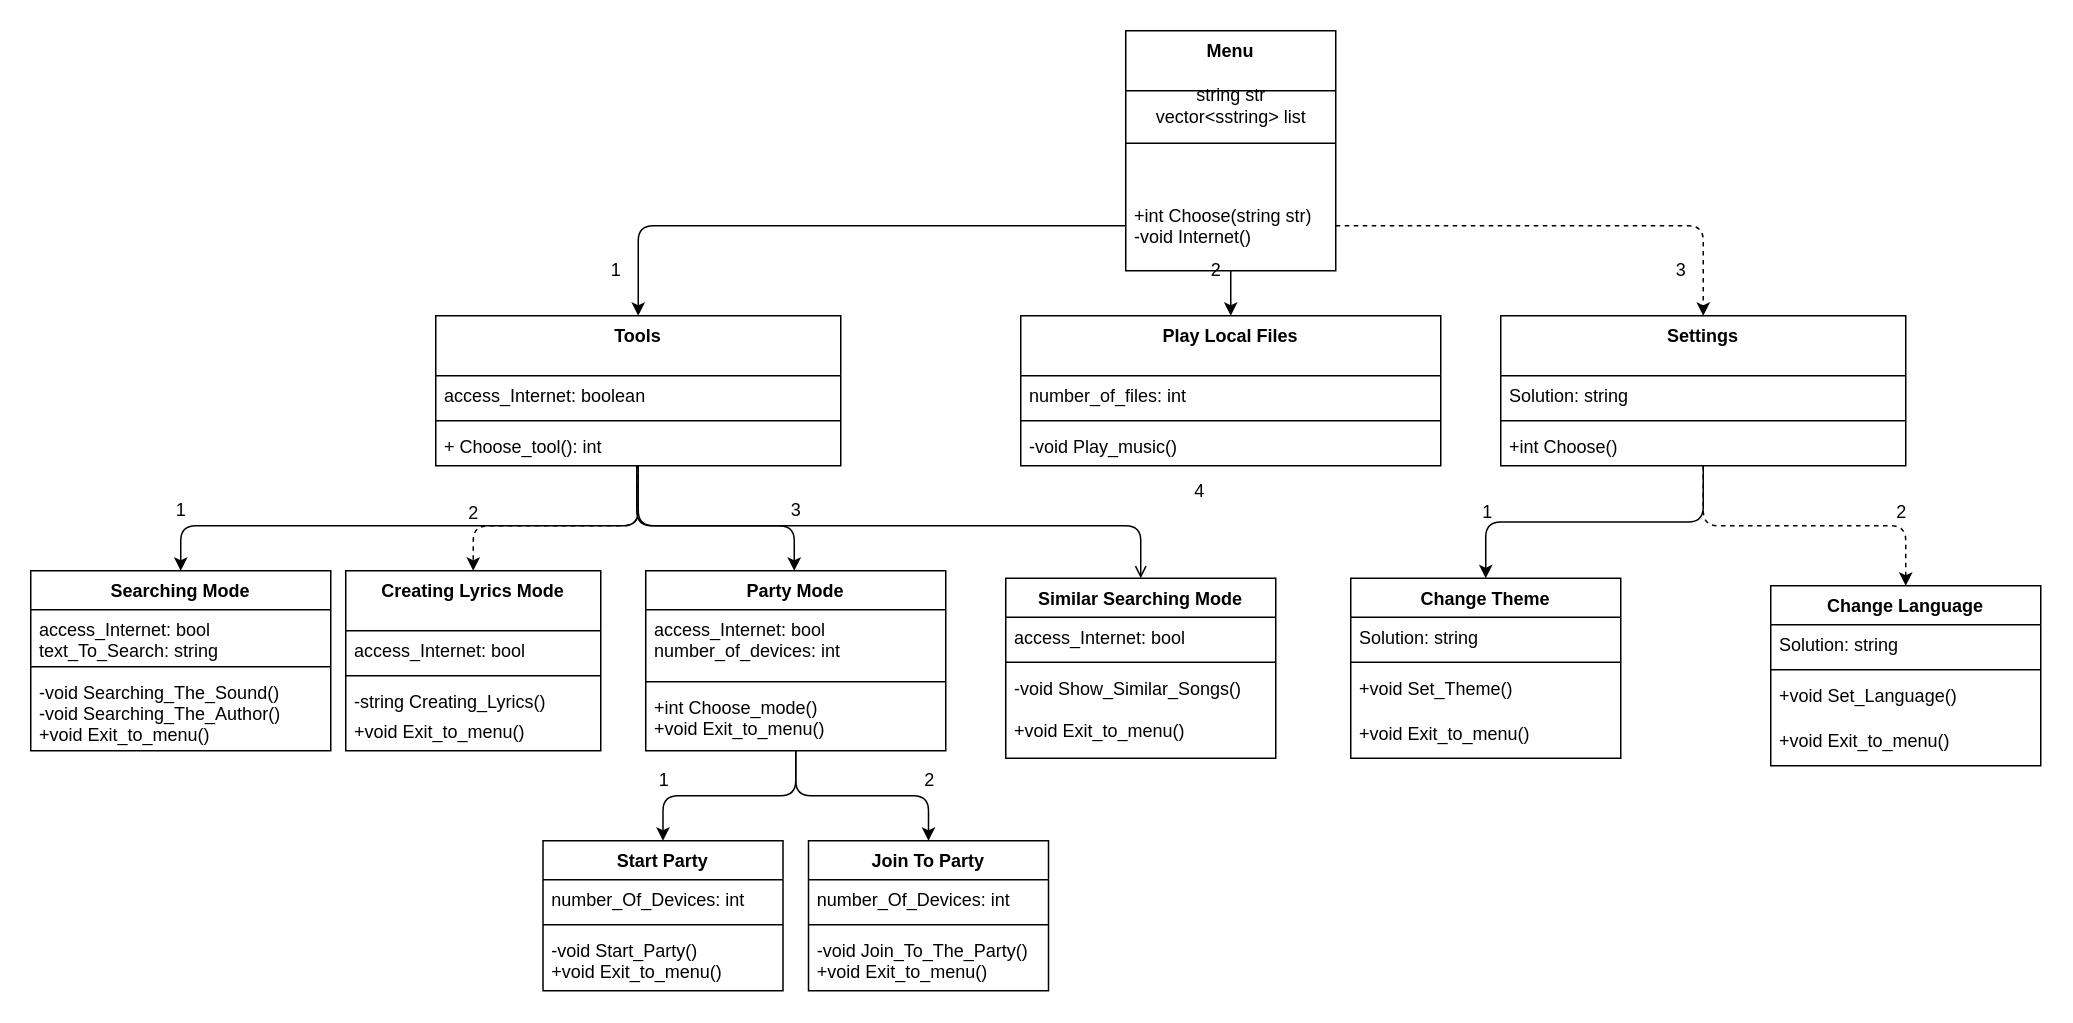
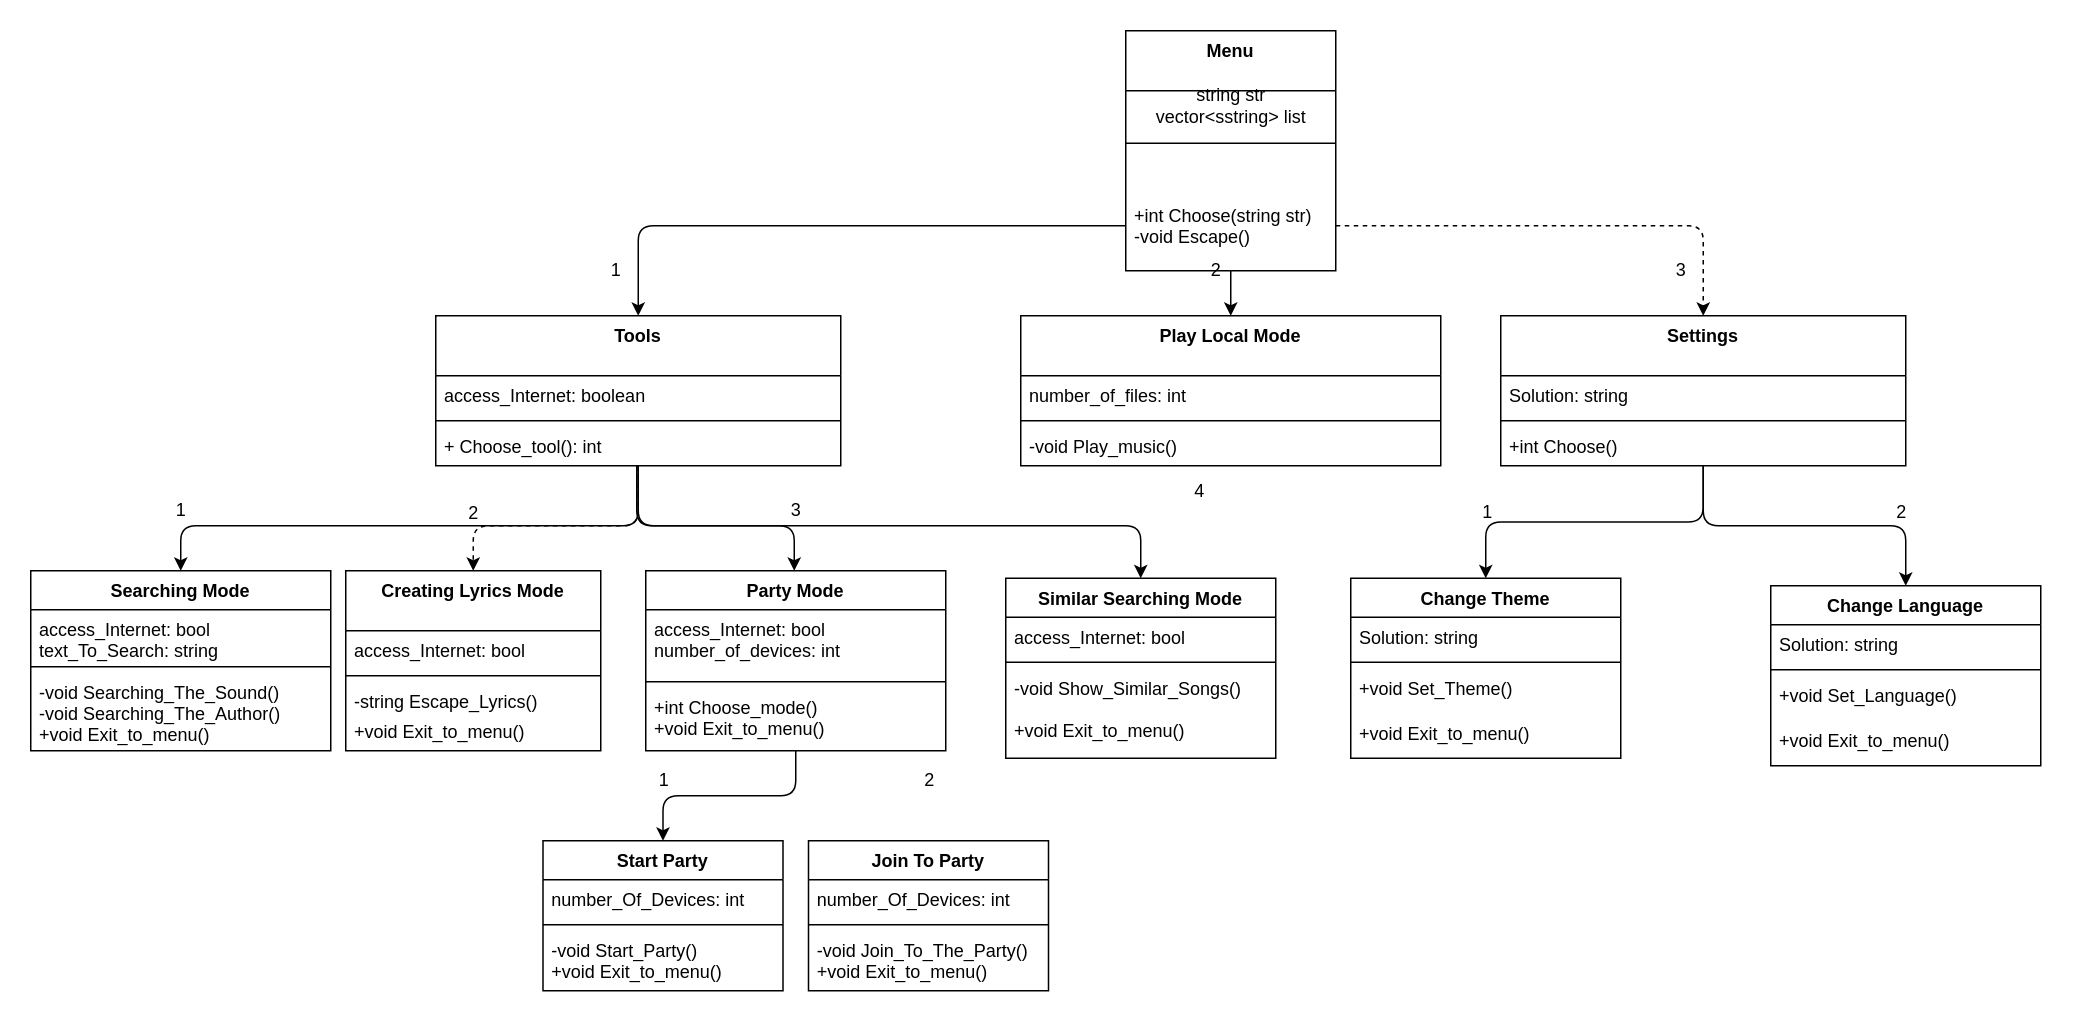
(1241, 216) -> (1241, 216)
(1230, 336) -> (1230, 336)
(1821, 526) -> (1821, 526)
(1141, 569) -> (1141, 567)
(471, 702) -> (463, 702)
(874, 796) -> none
